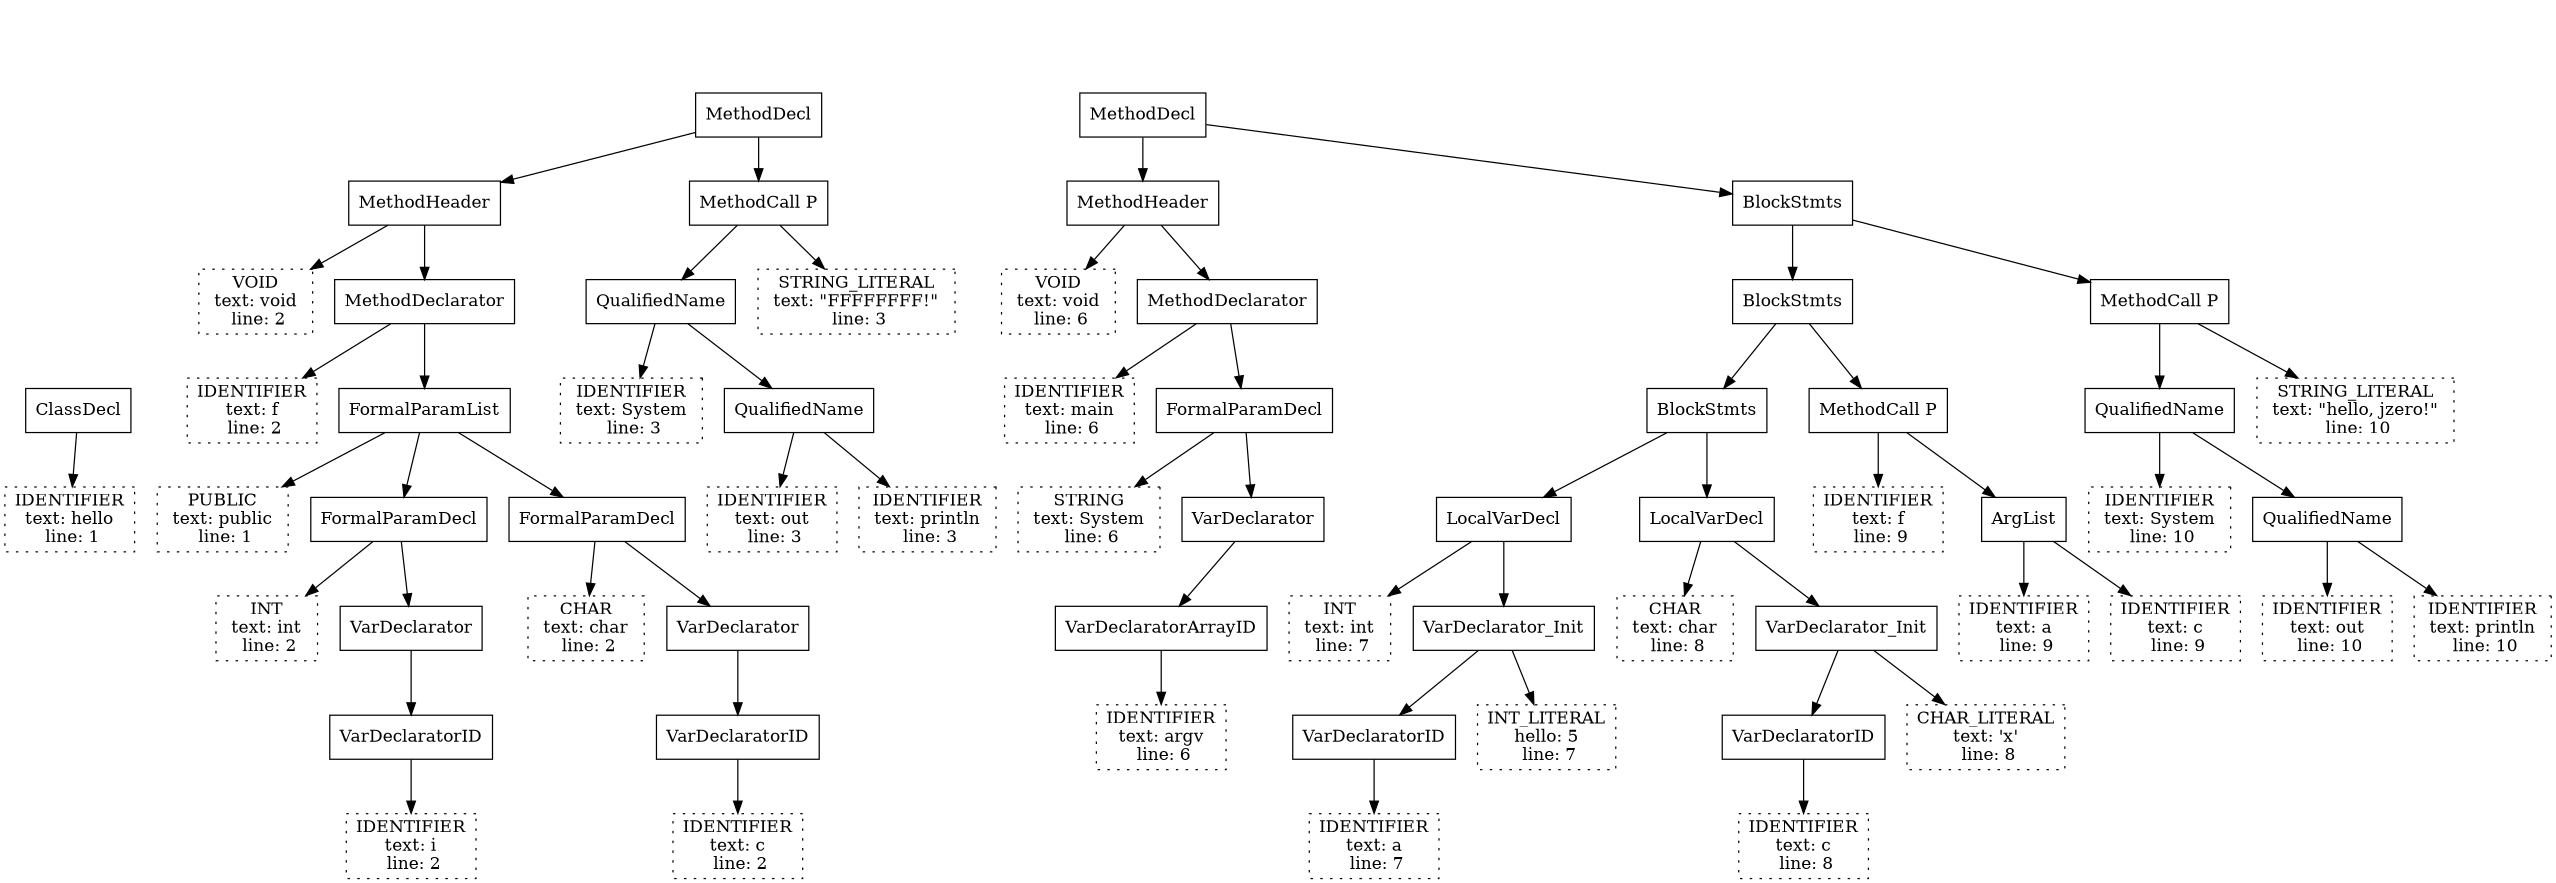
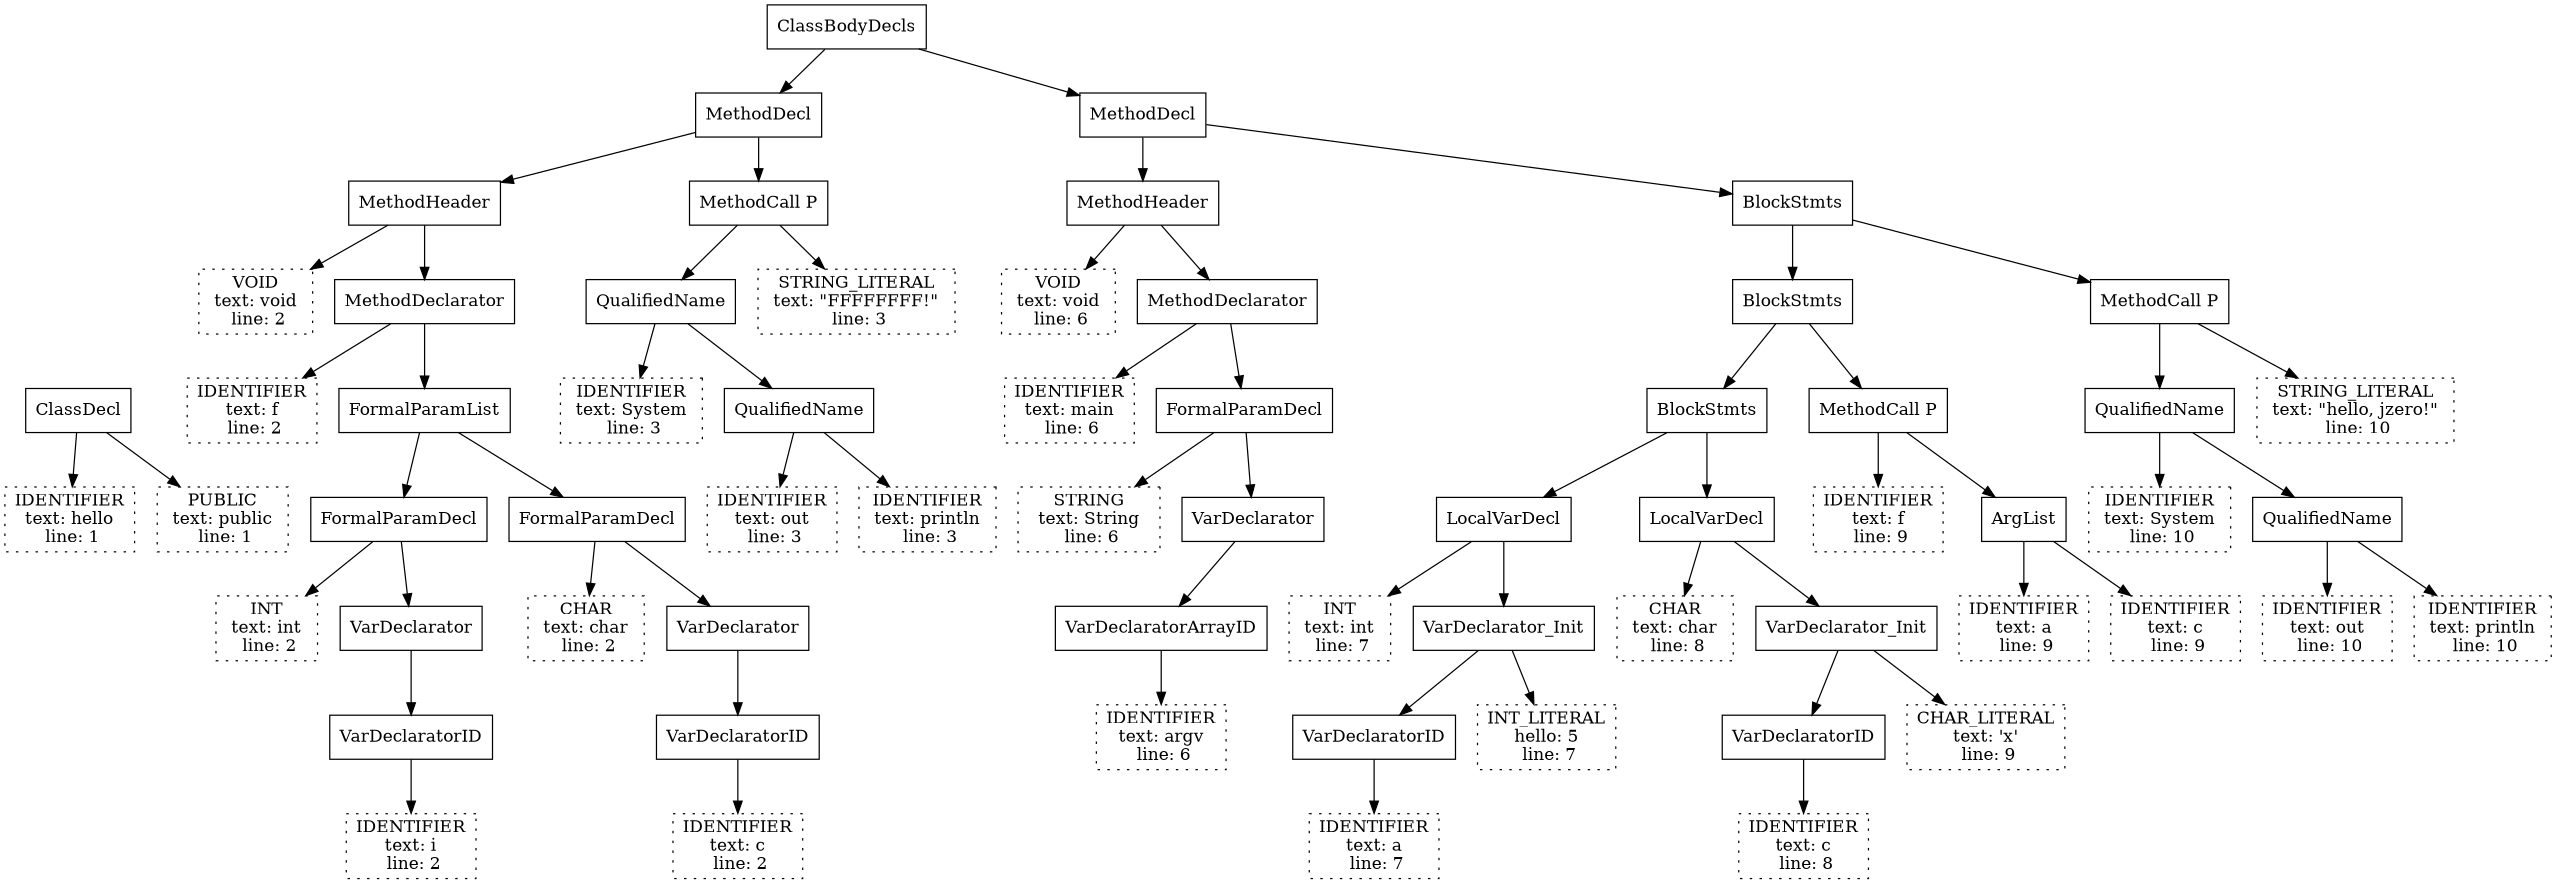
none -> (847, 27)
(339, 457) -> (138, 456)
(1089, 519) -> (1089, 519)
(1986, 755) -> (1986, 755)
